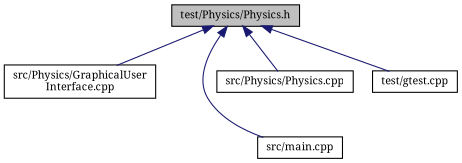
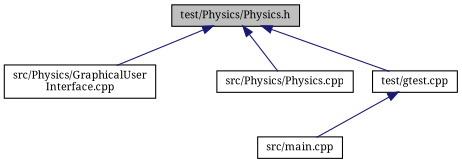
(208, 99) -> (353, 117)
